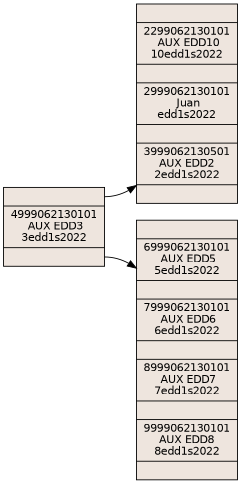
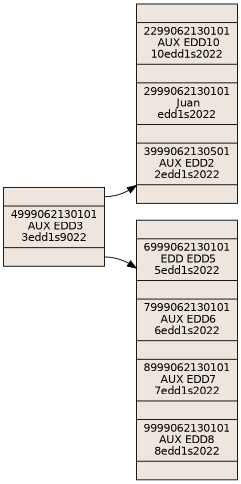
(54, 238) -> (54, 238)
(187, 259) -> (187, 259)
